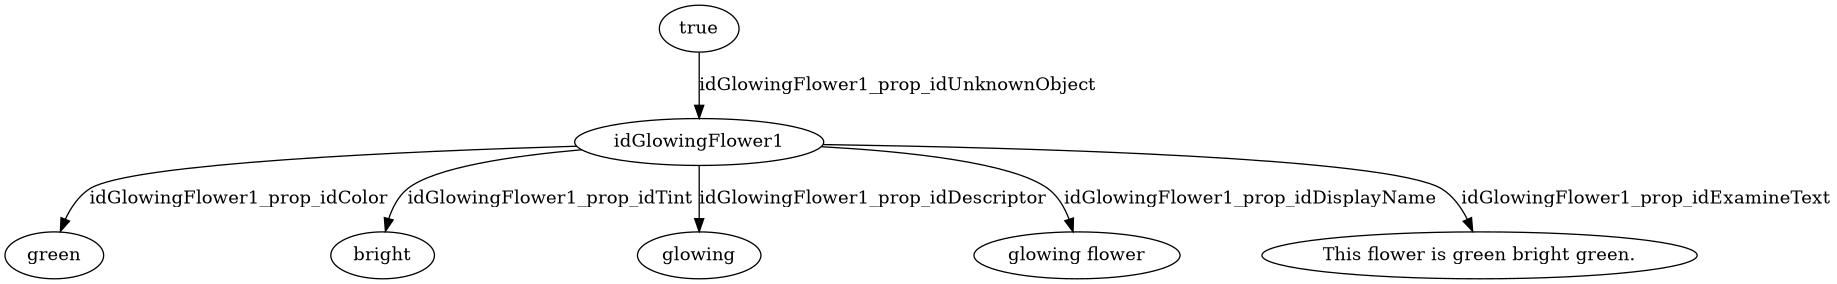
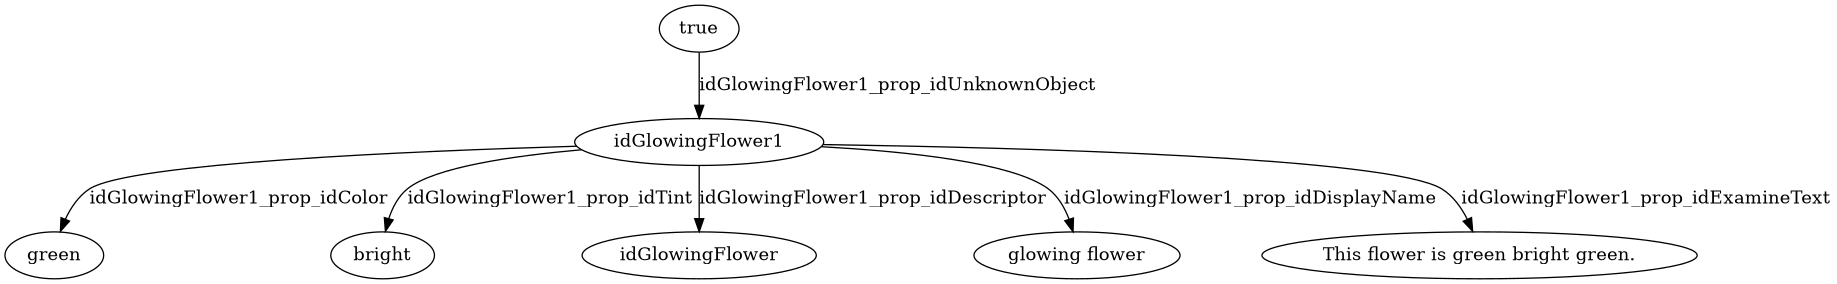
(699, 255) -> (699, 255)
